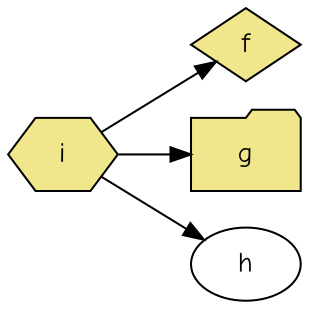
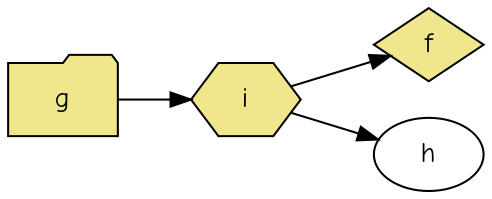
(144, 154) -> (144, 100)
